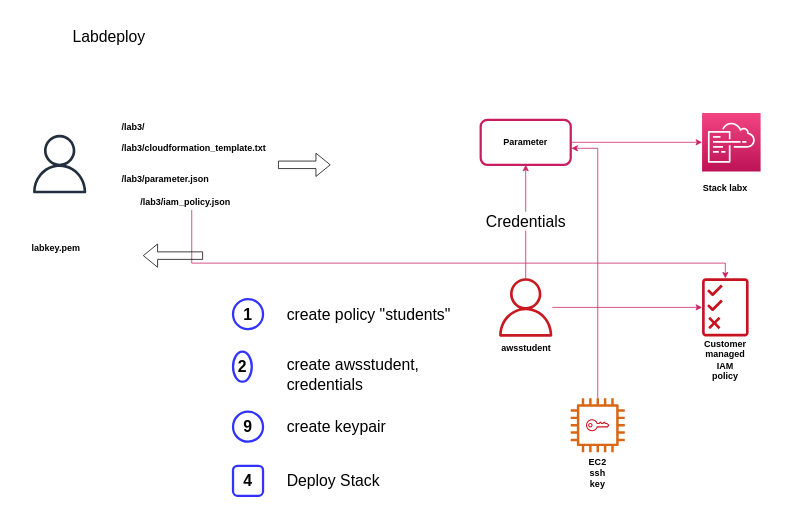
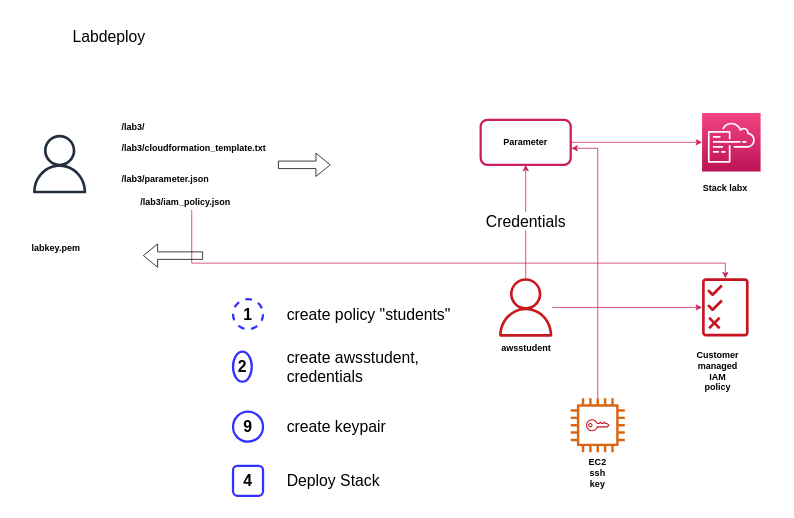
(248, 314) -> (248, 314)
(725, 360) -> (717, 371)
(379, 374) -> (379, 366)
